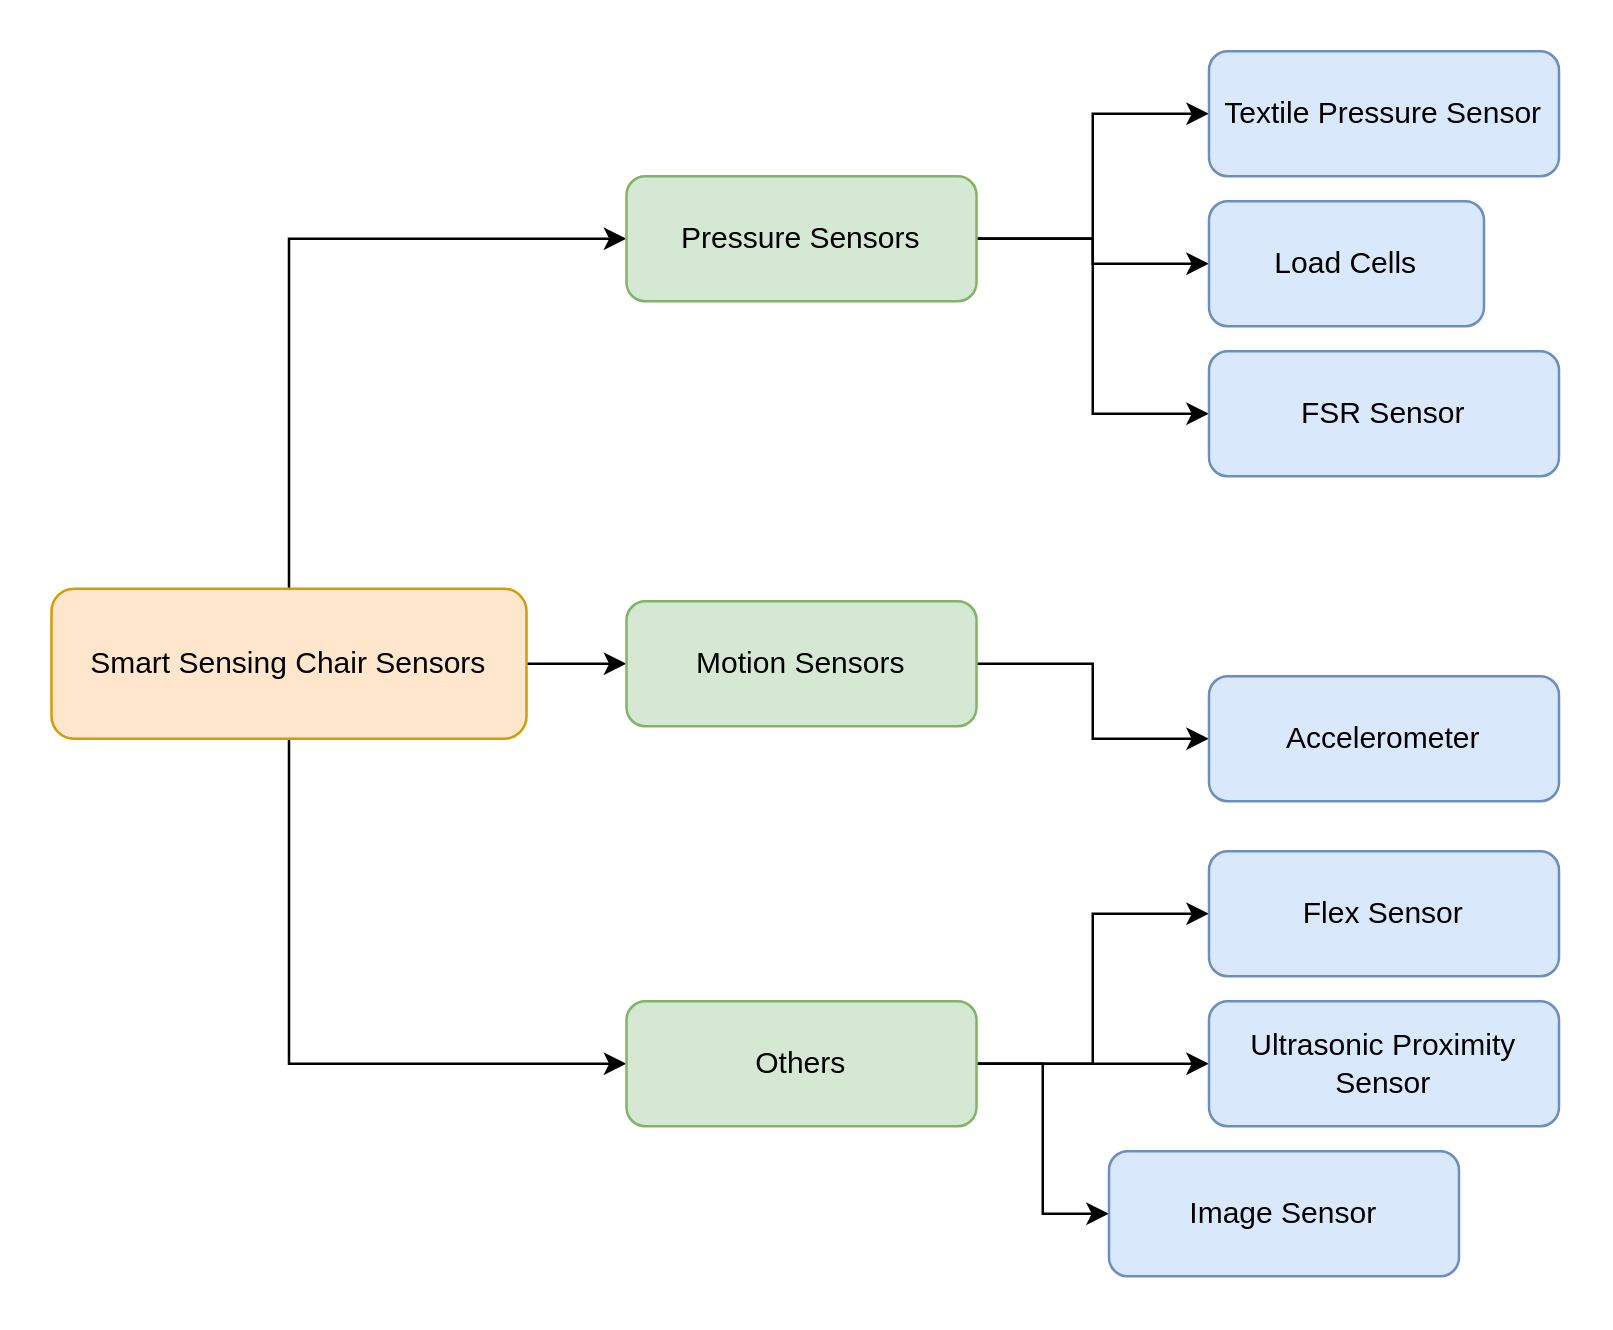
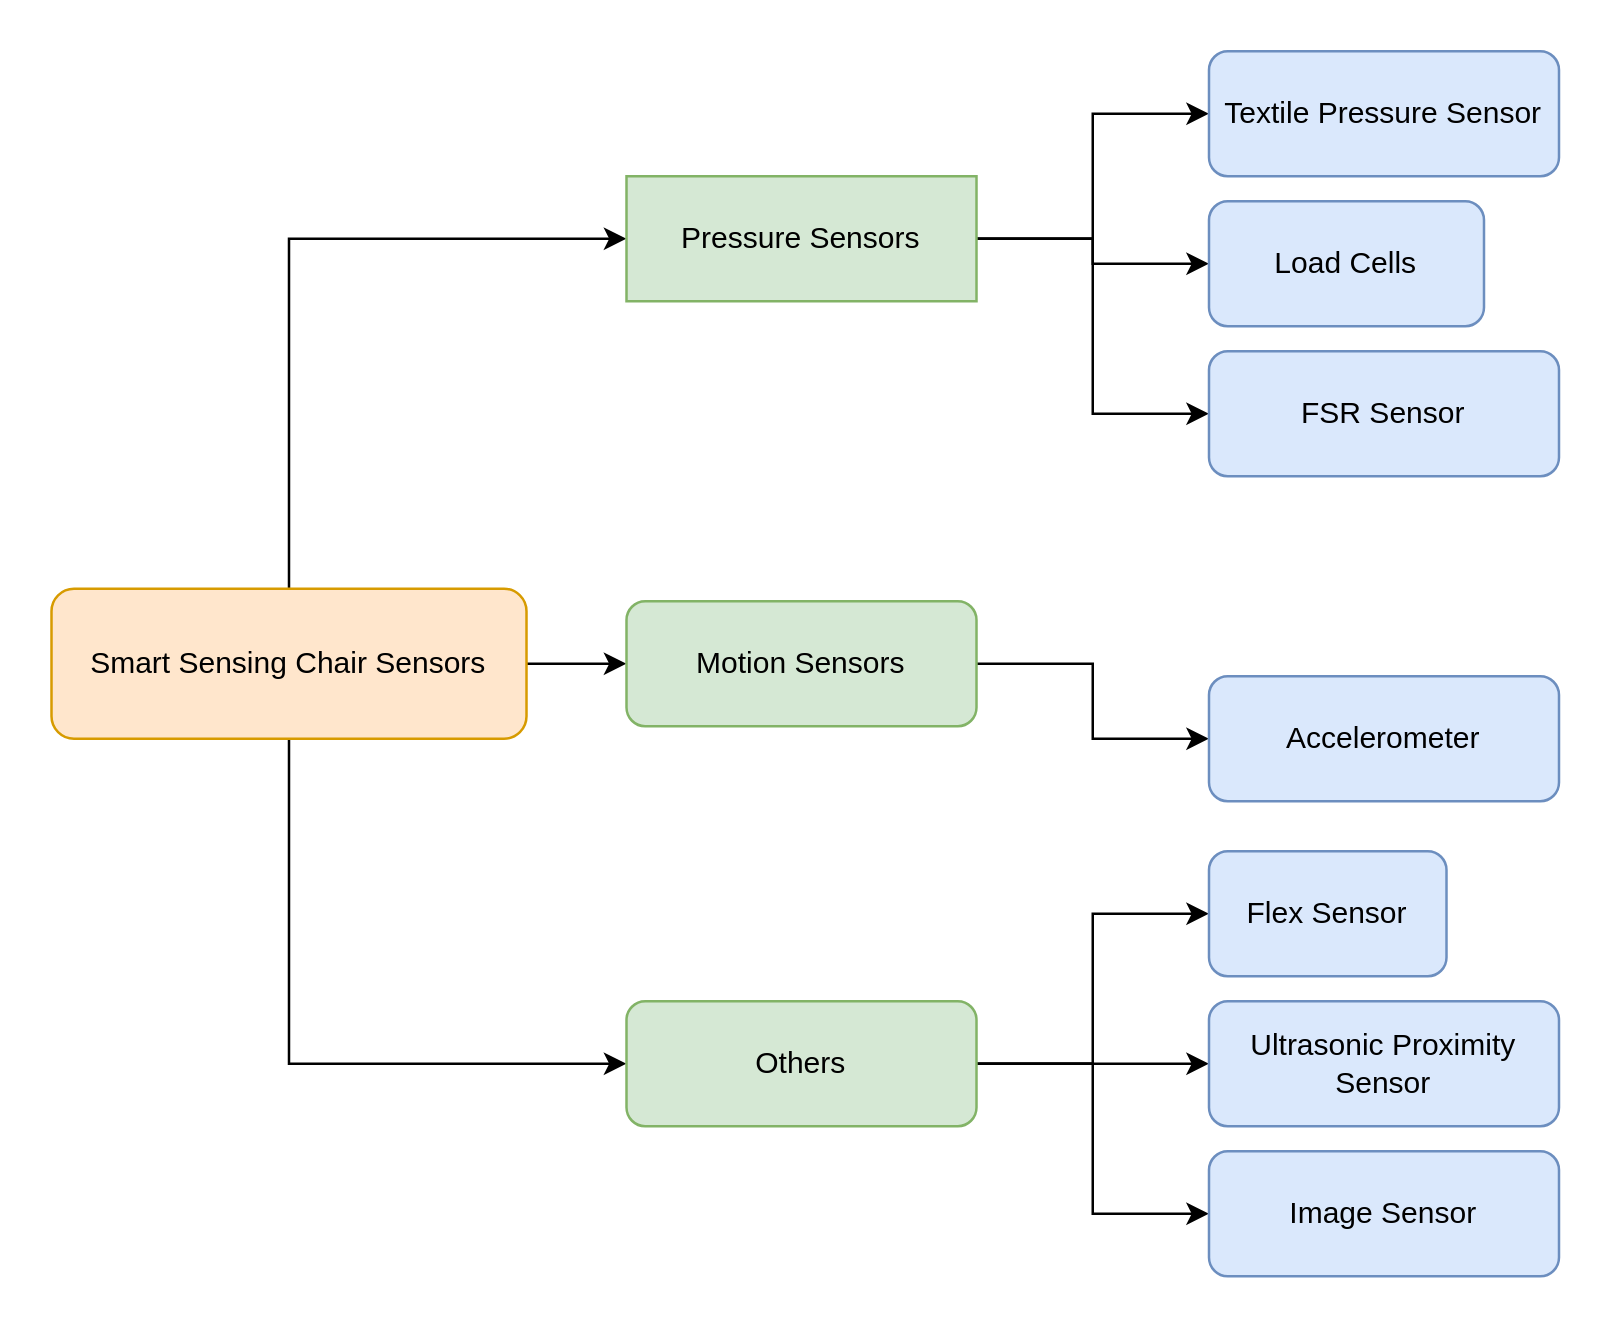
(801, 239) -> (801, 239)
(1384, 914) -> (1328, 914)
(1284, 1214) -> (1384, 1214)
